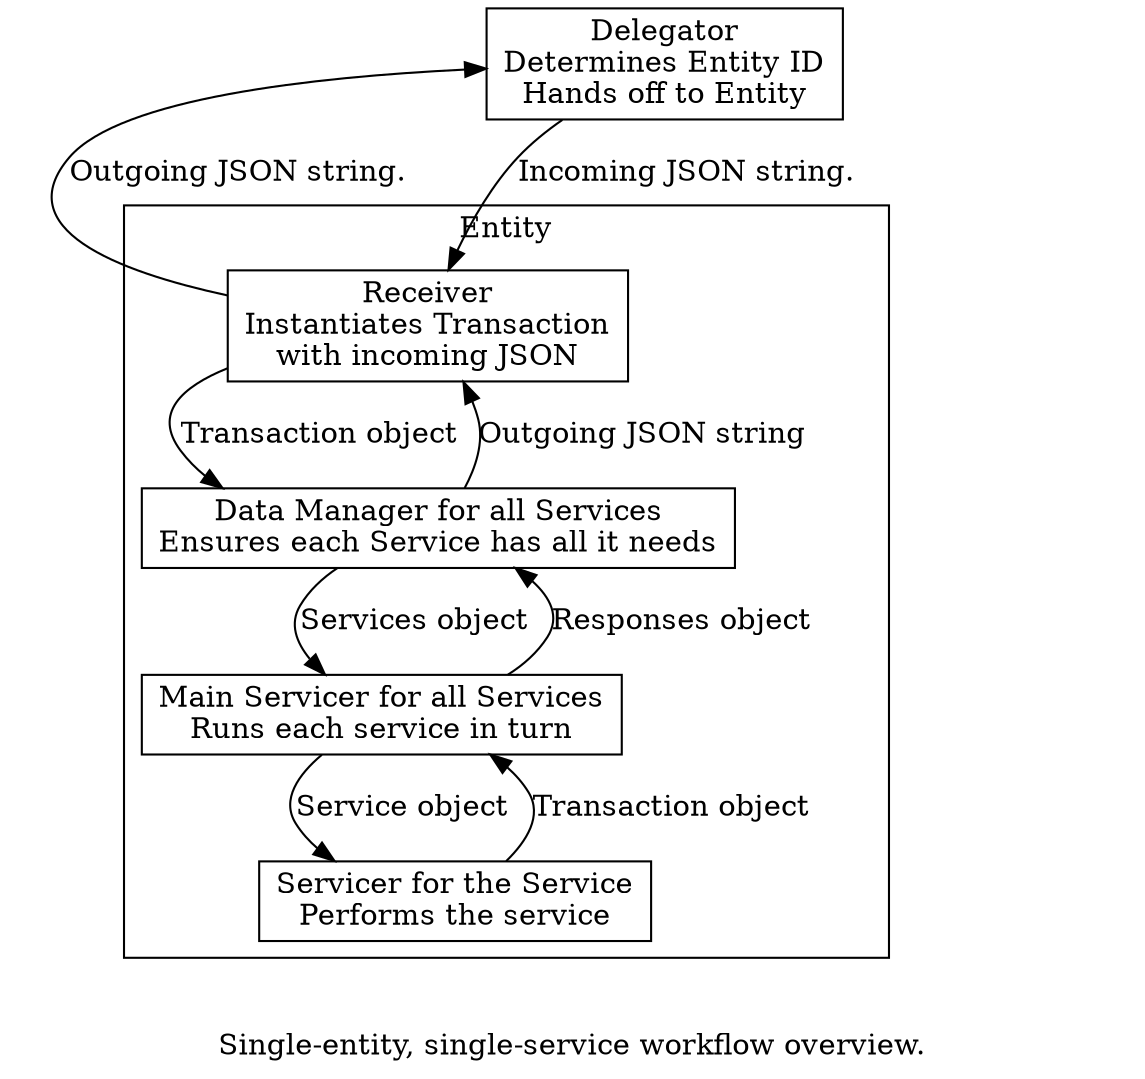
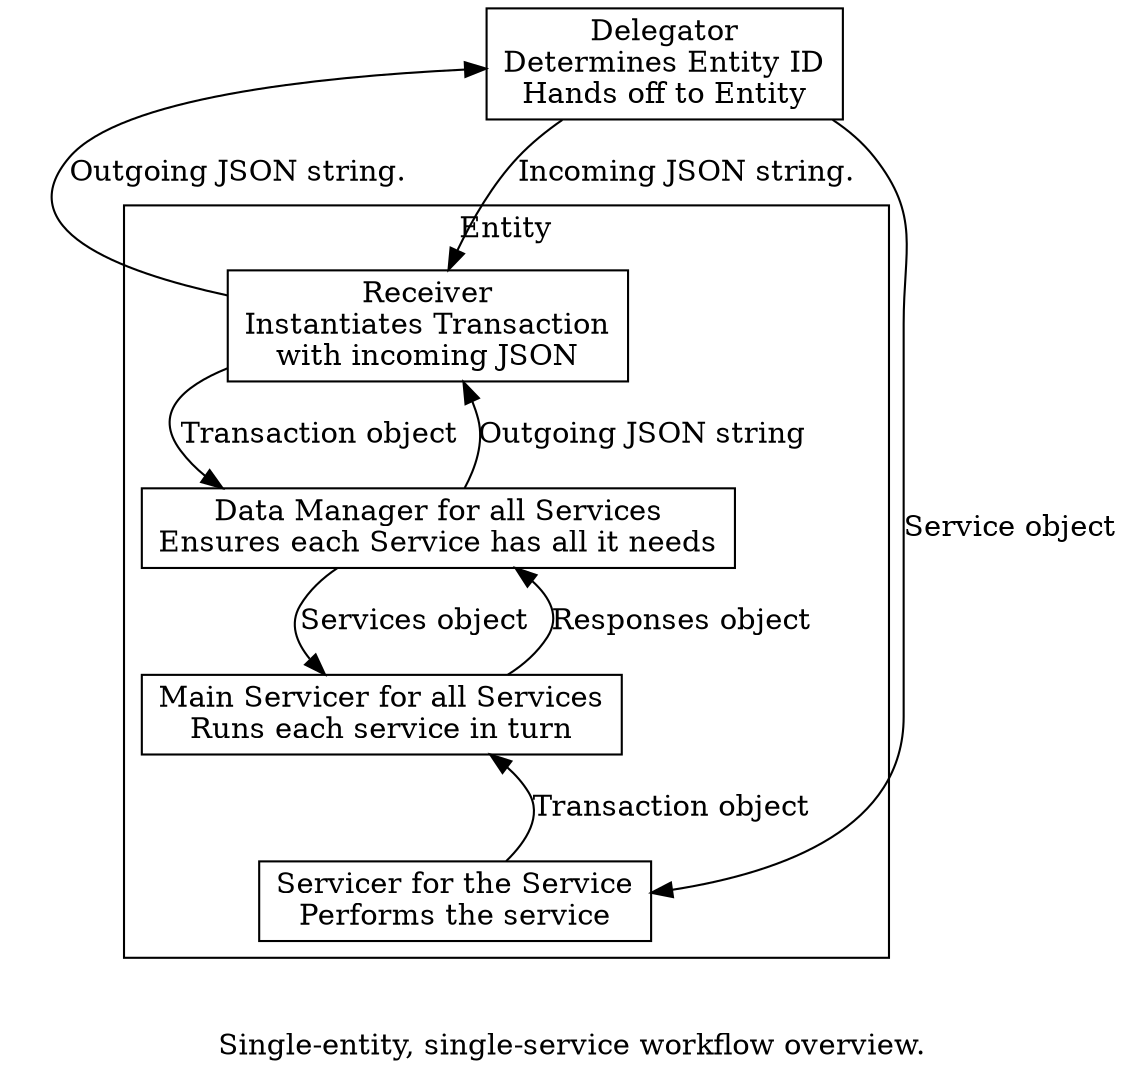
(291, 801) -> (904, 563)
